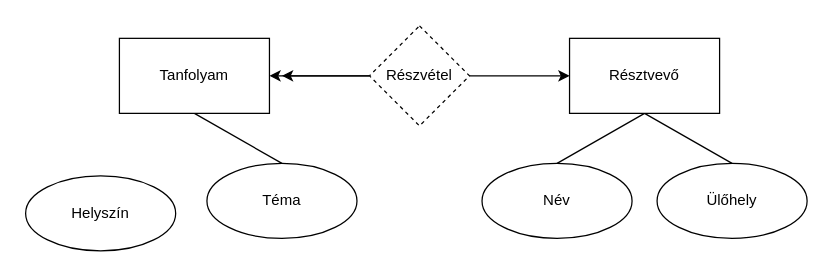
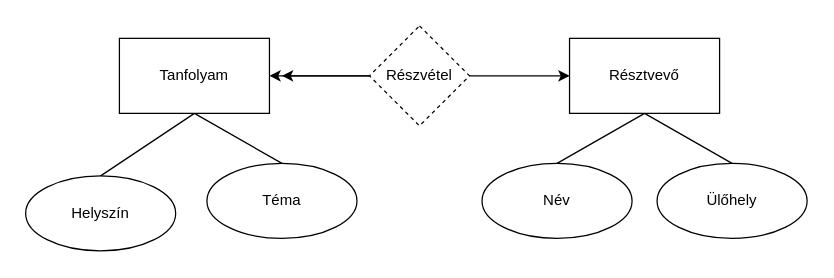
none -> (148, 144)
